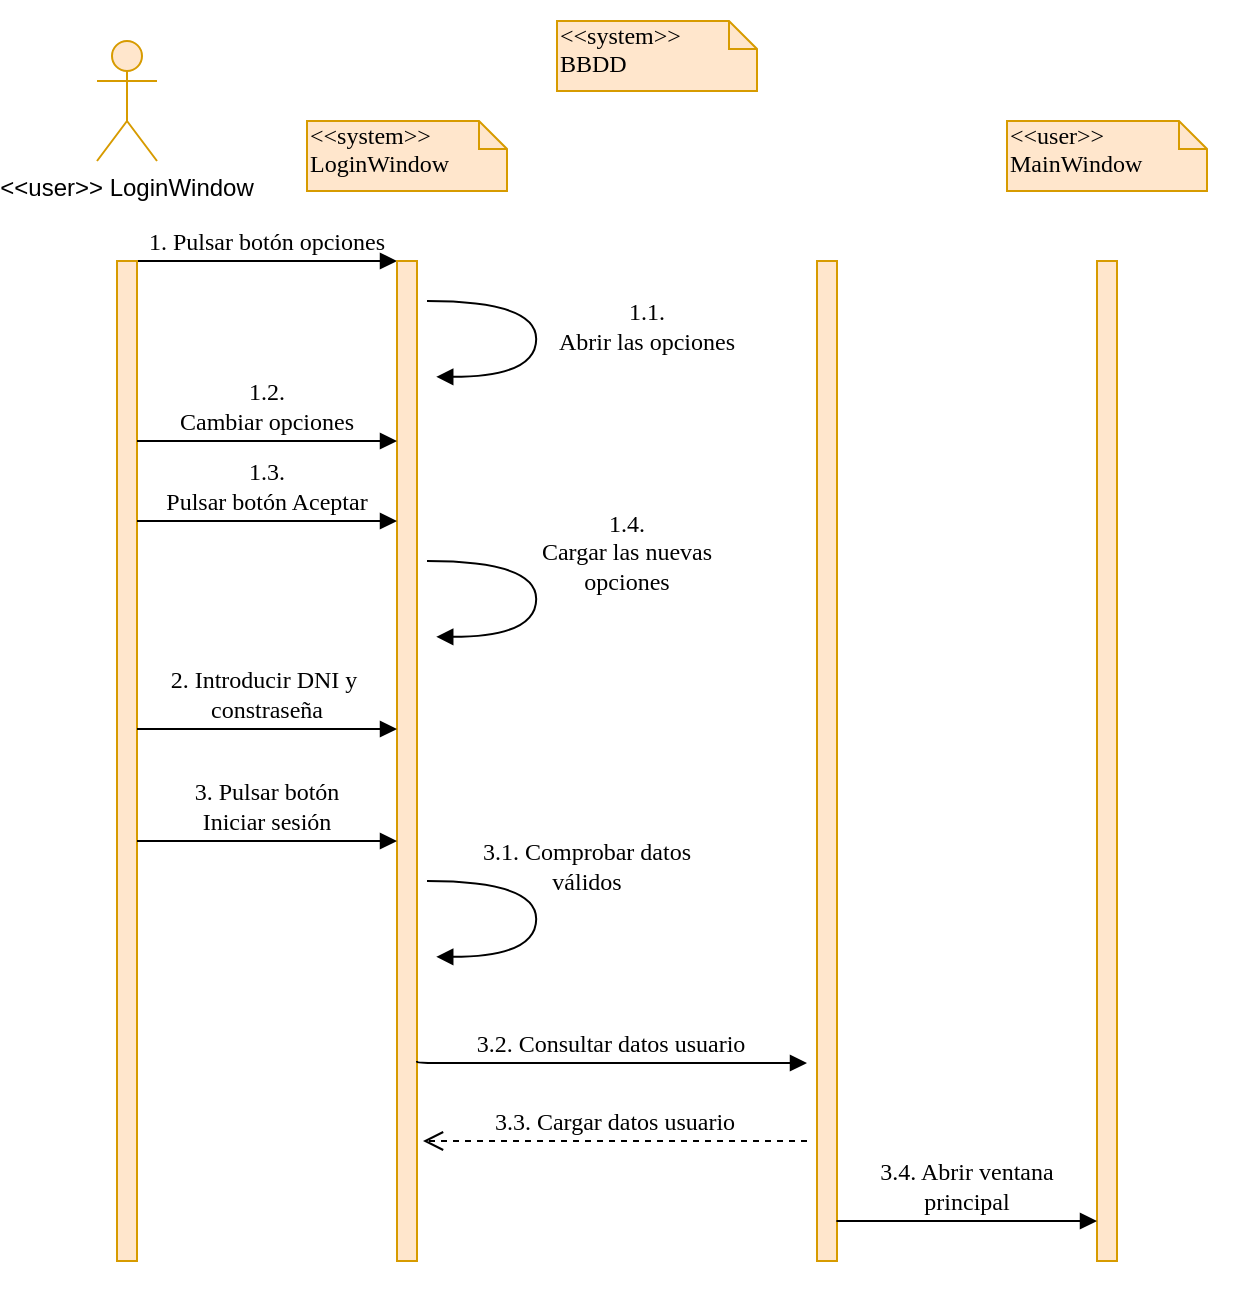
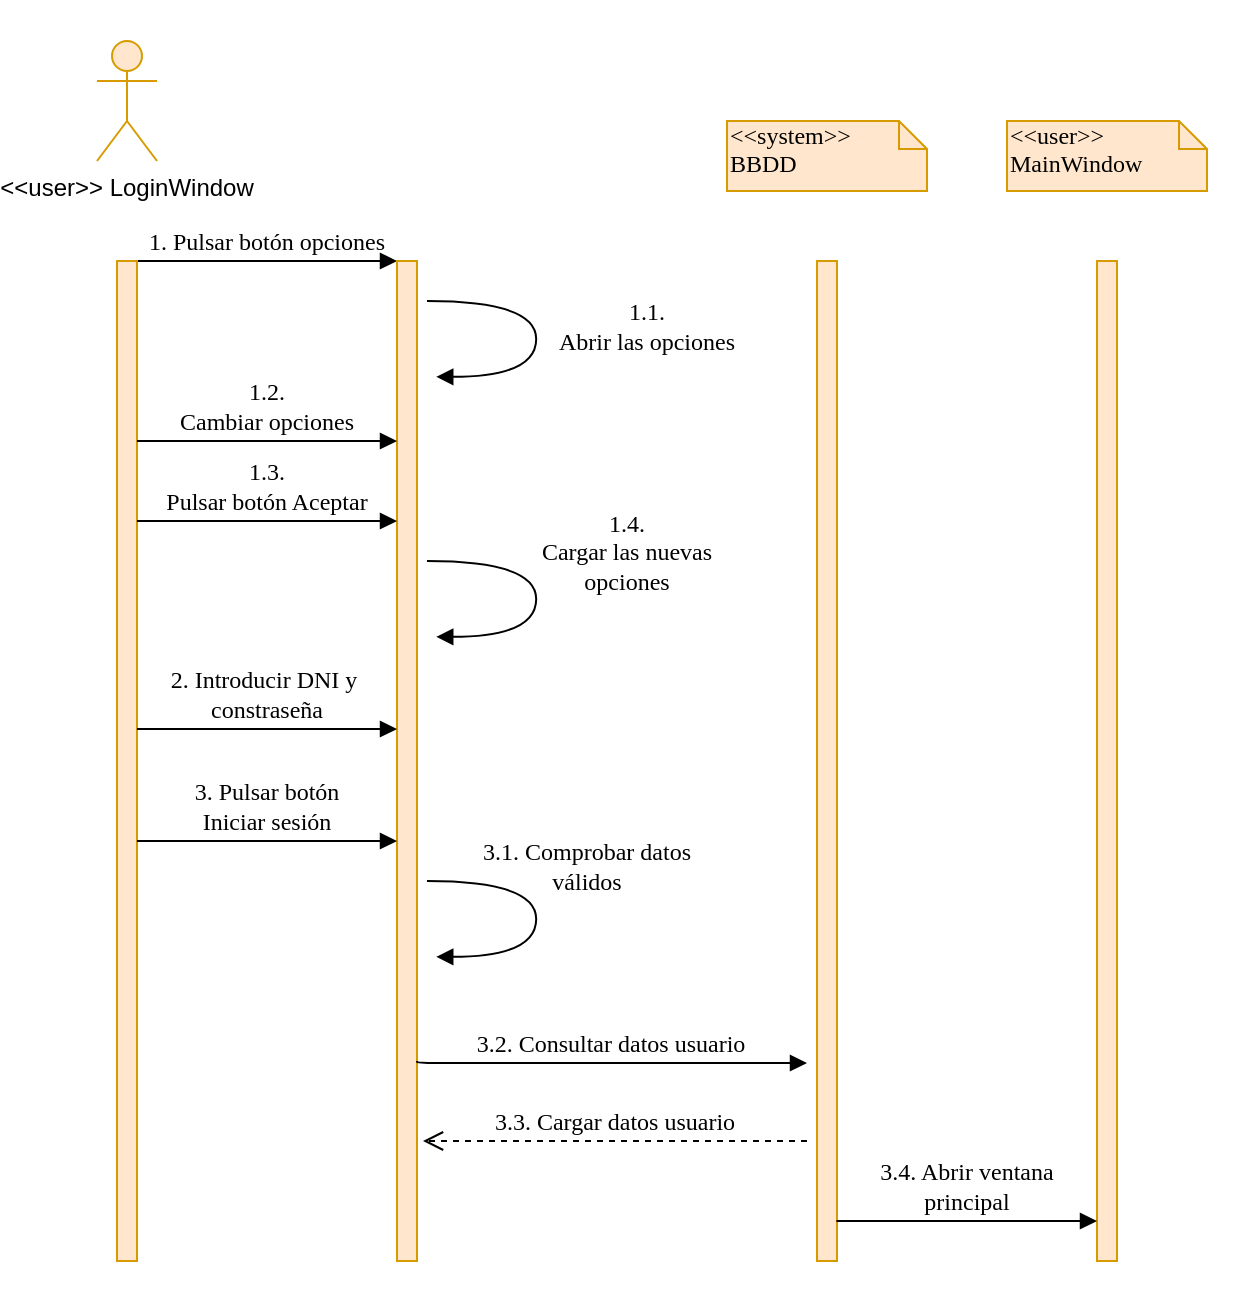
(657, 56) -> (827, 156)
(407, 156) -> none
